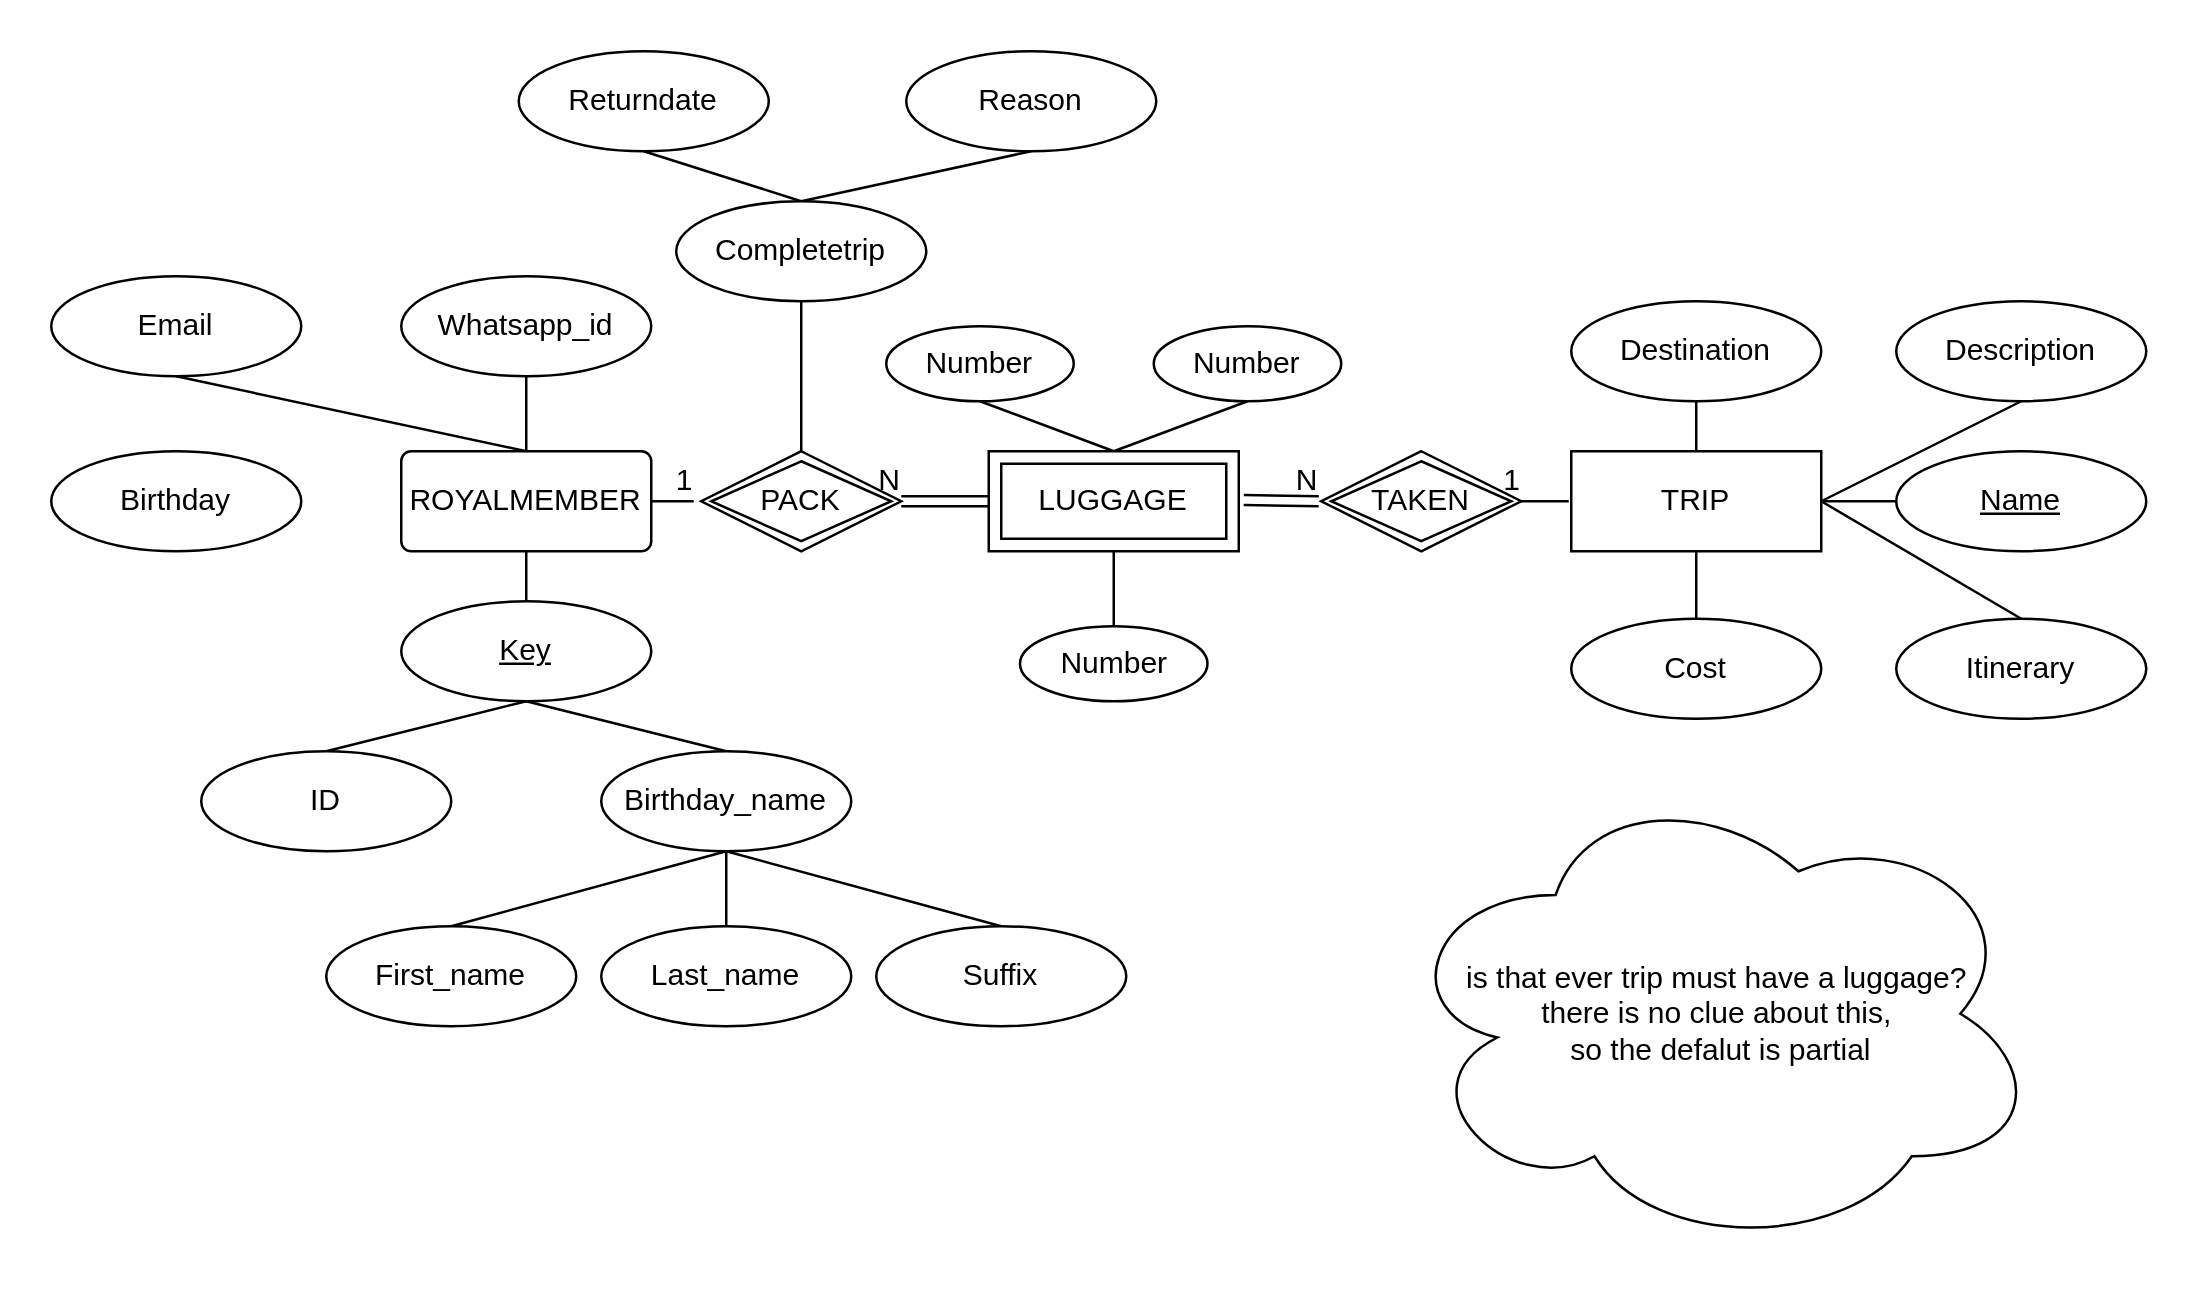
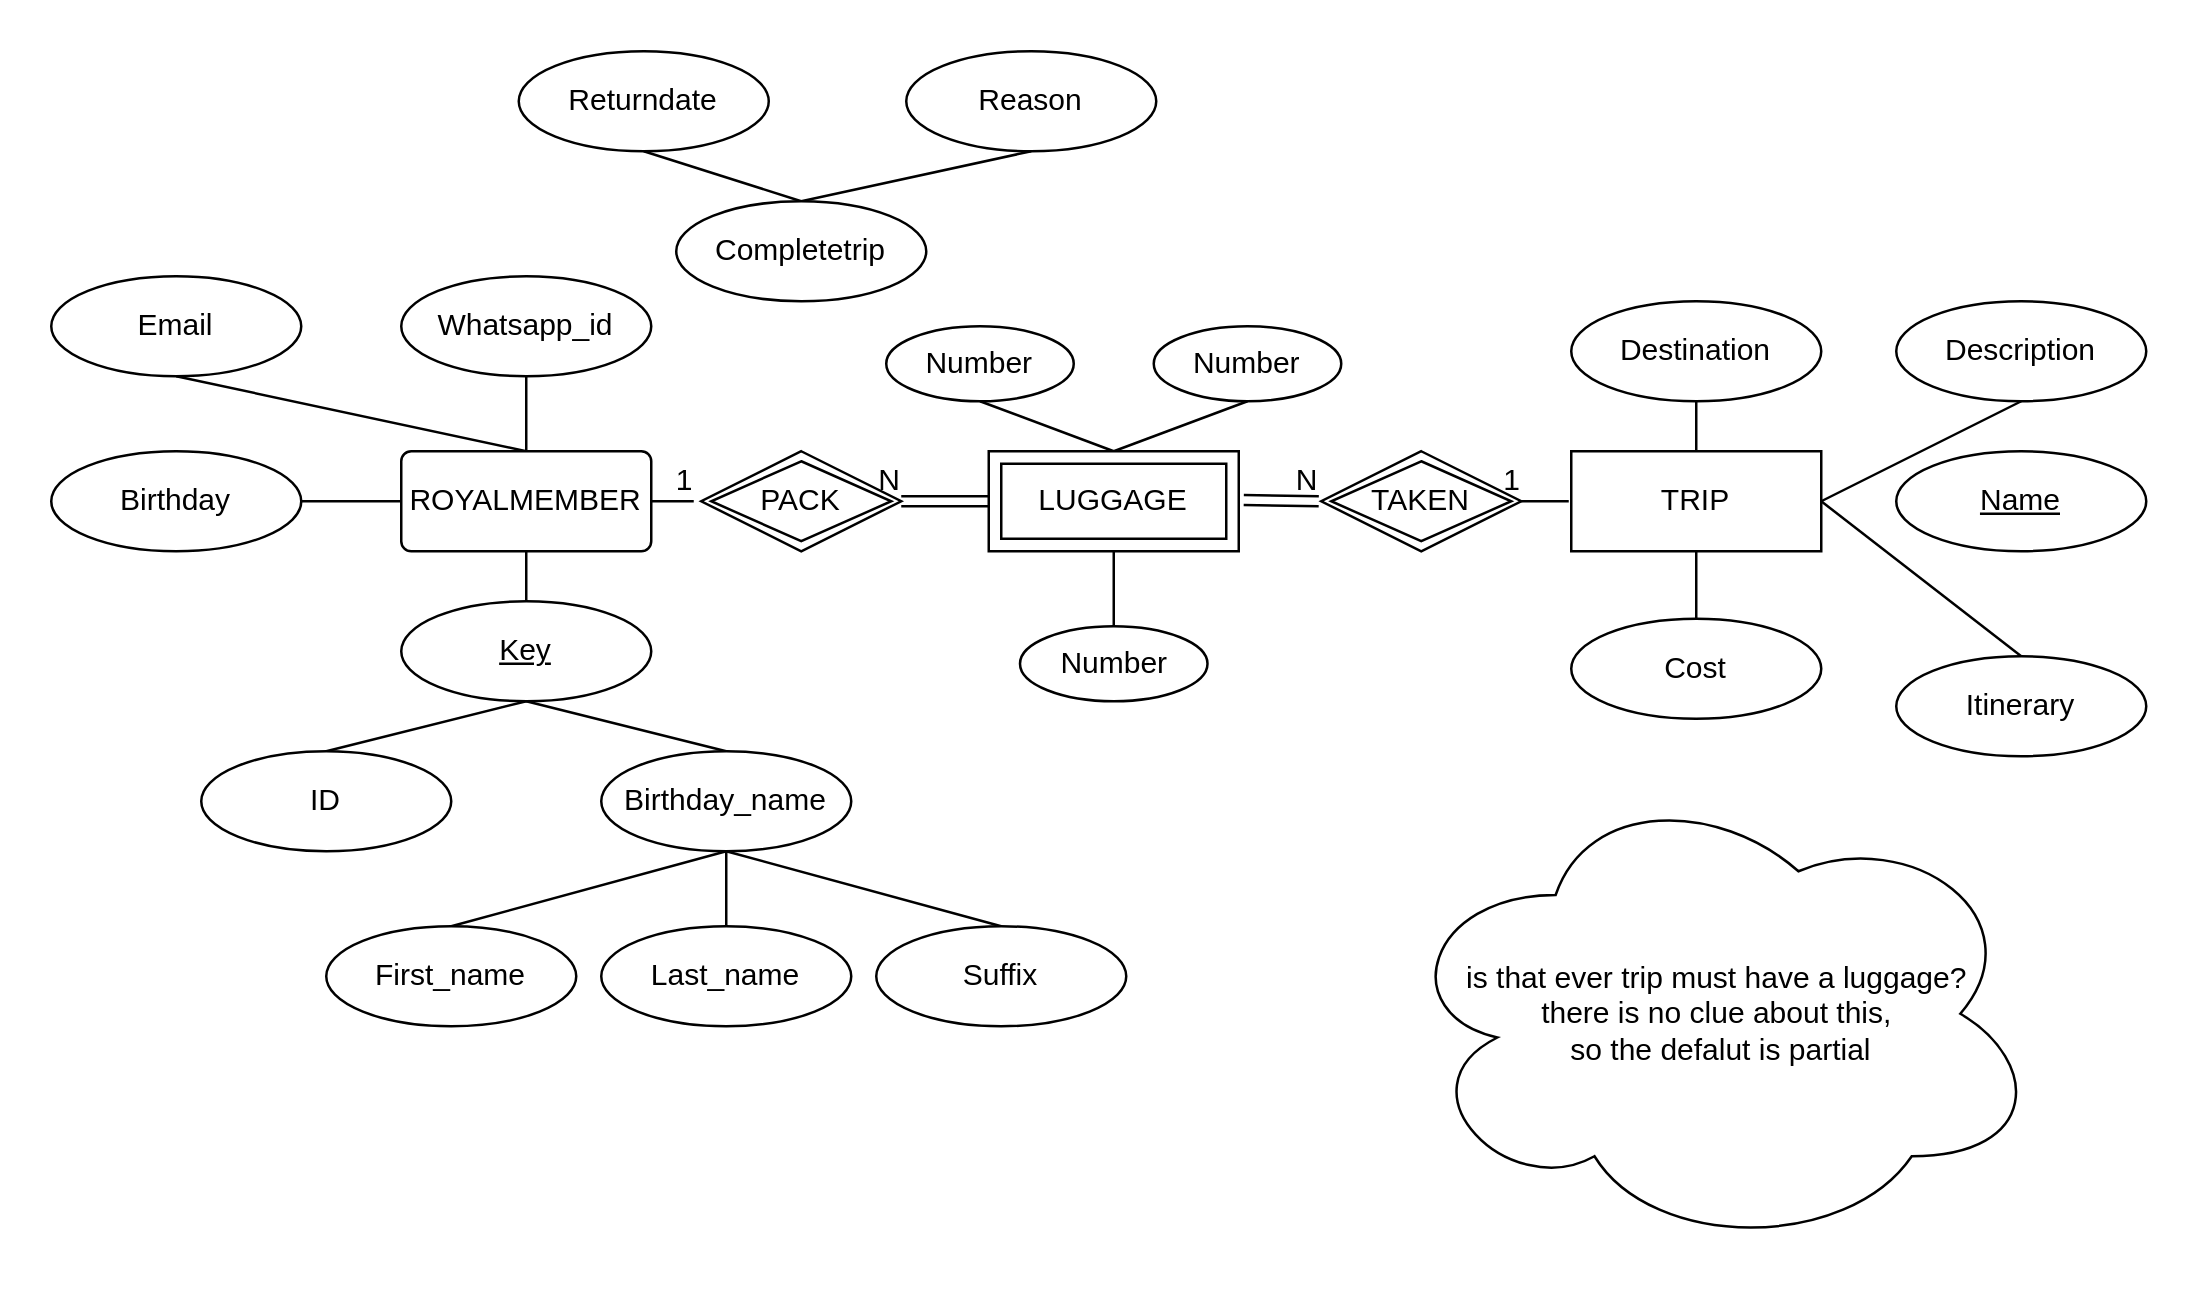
(801, 376) -> none
none -> (351, 501)
(1863, 501) -> none
(2021, 669) -> (2021, 706)
